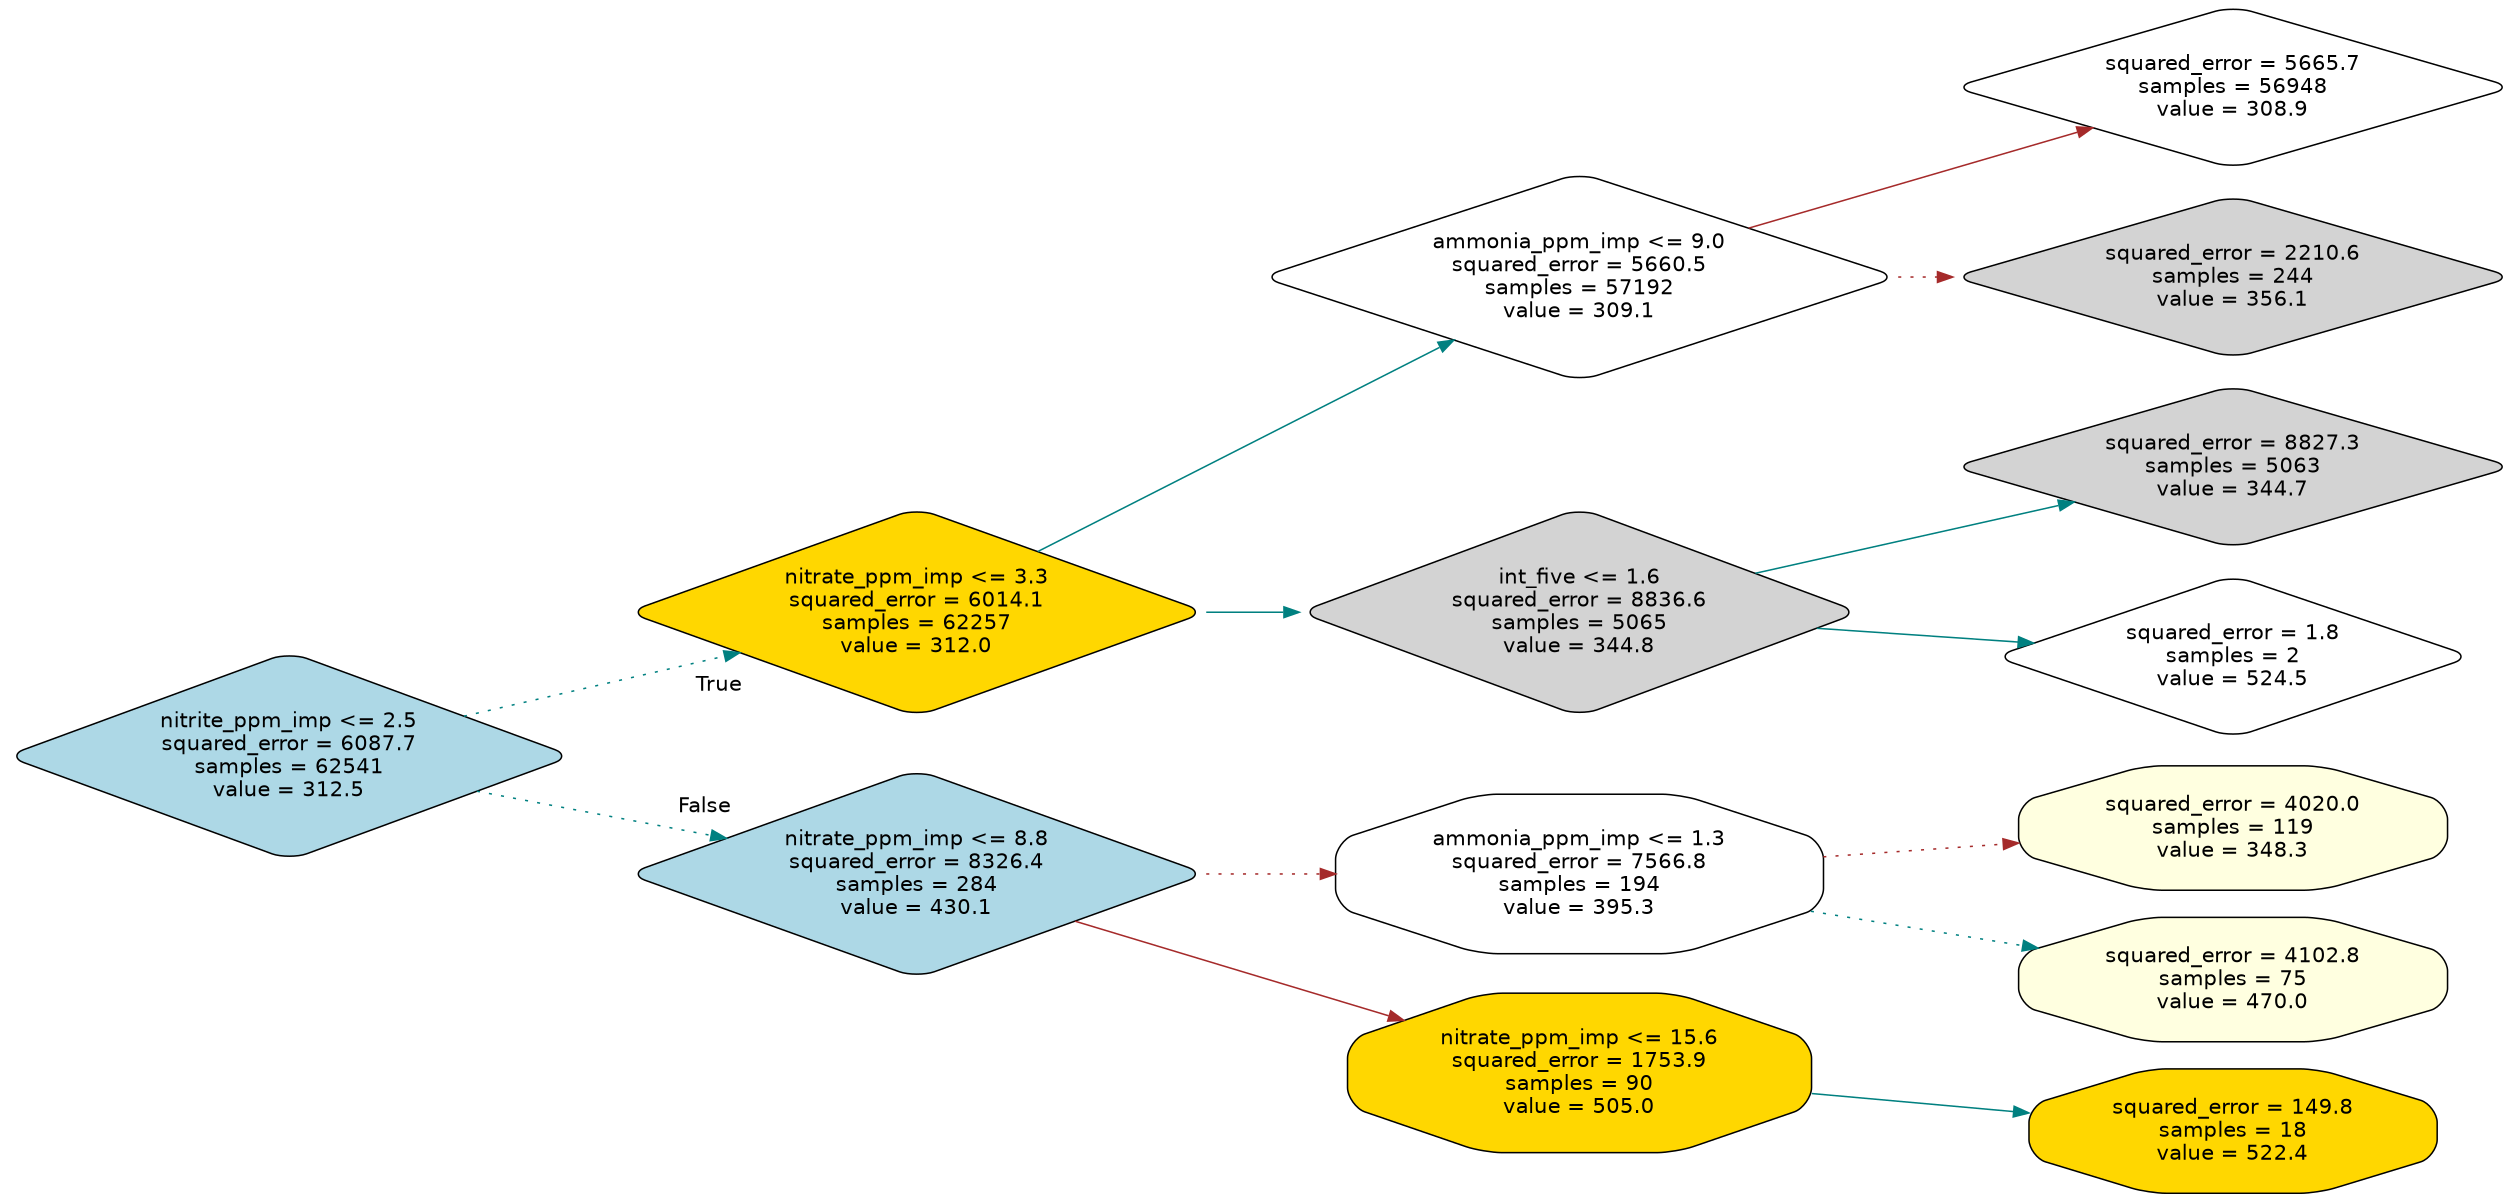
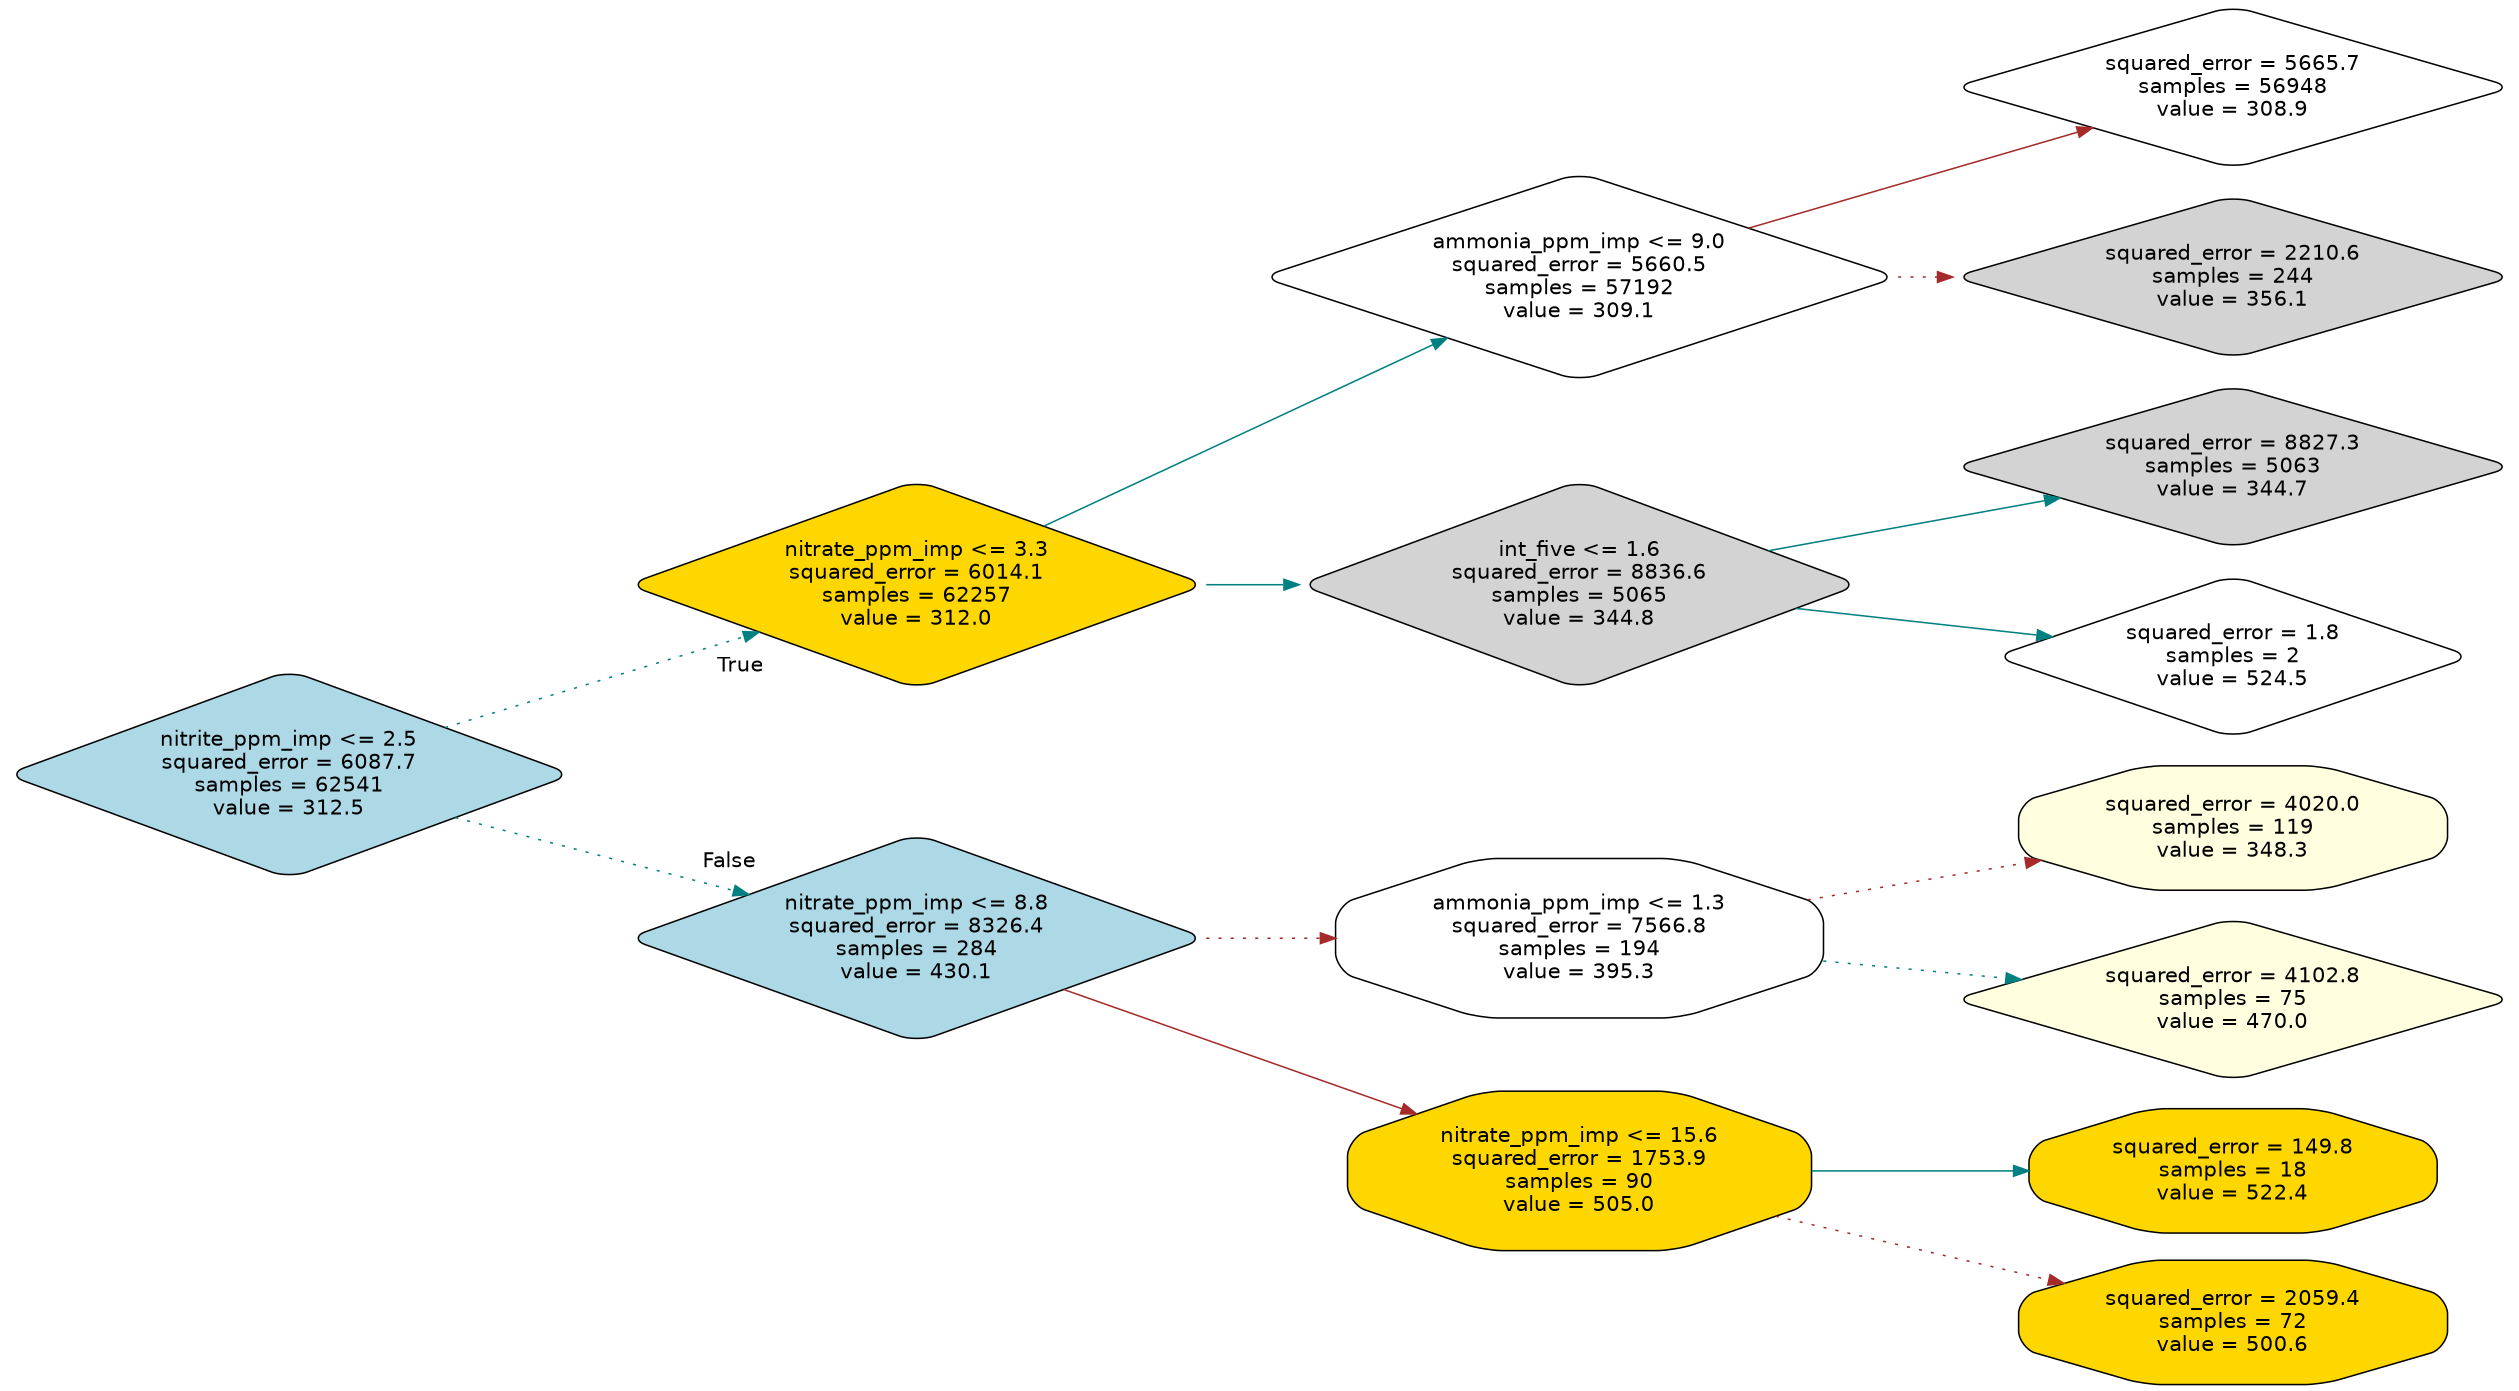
(2233, 980) -> (2233, 999)
none -> (2233, 1322)
